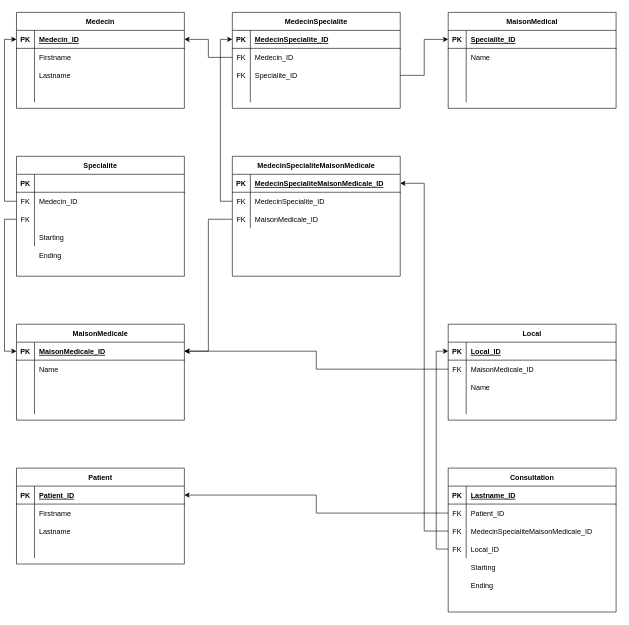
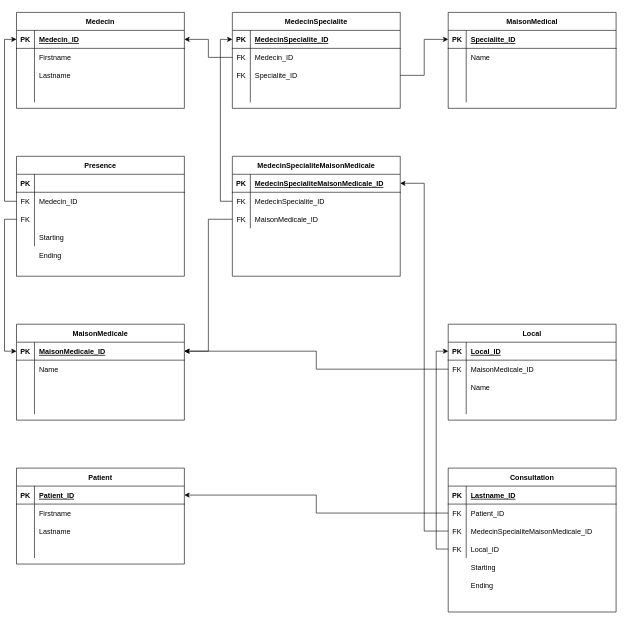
(100, 166) -> (100, 166)
